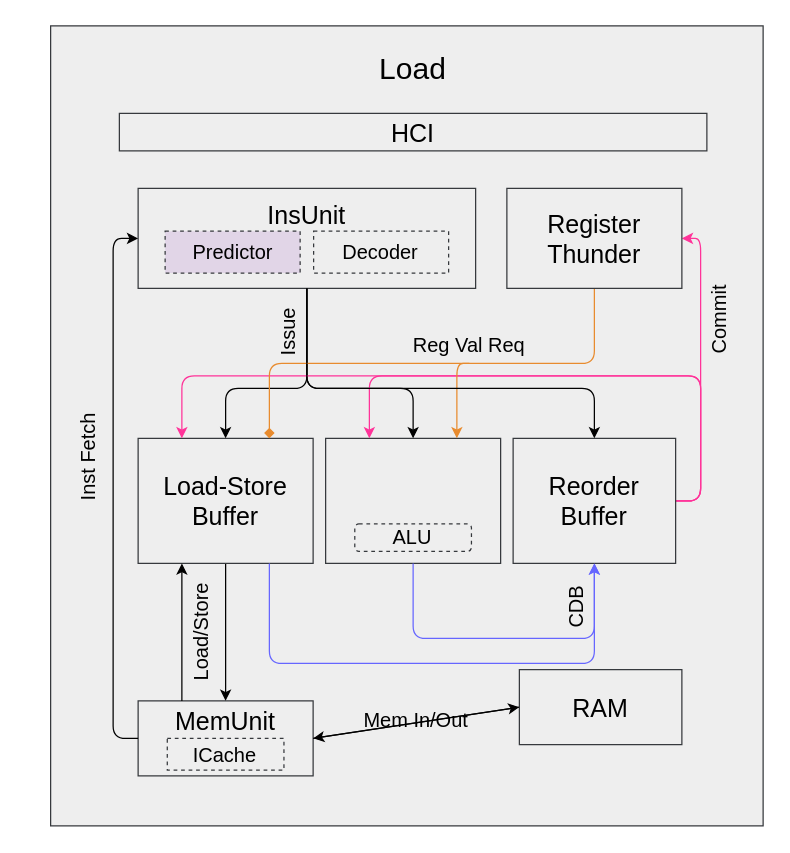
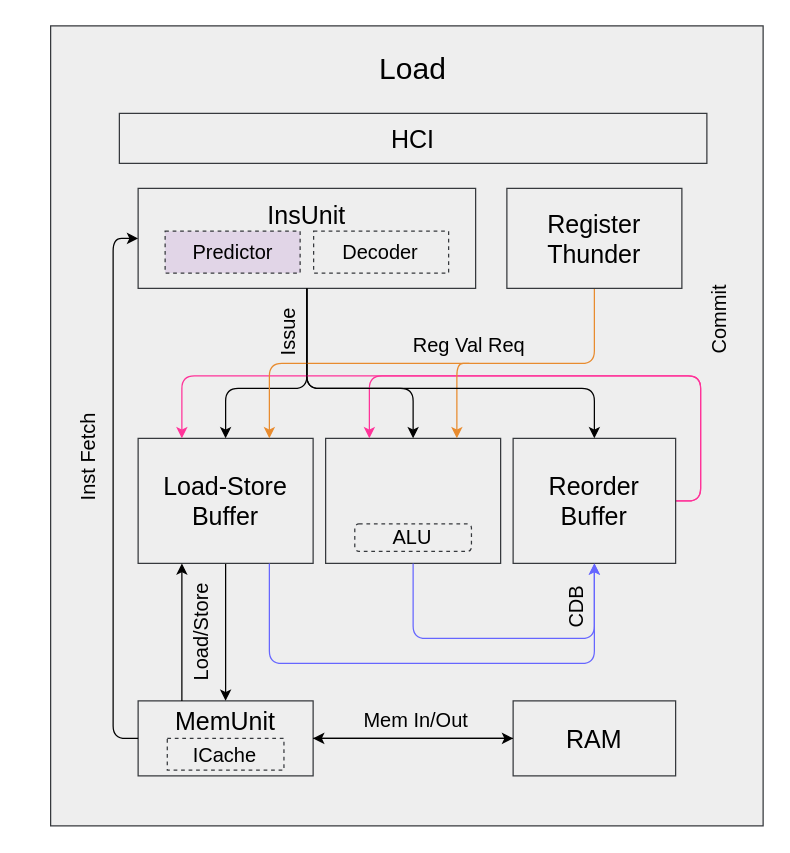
(413, 132) -> (413, 138)
(701, 308) -> none
(269, 427) -> (269, 428)
(601, 707) -> (594, 738)
